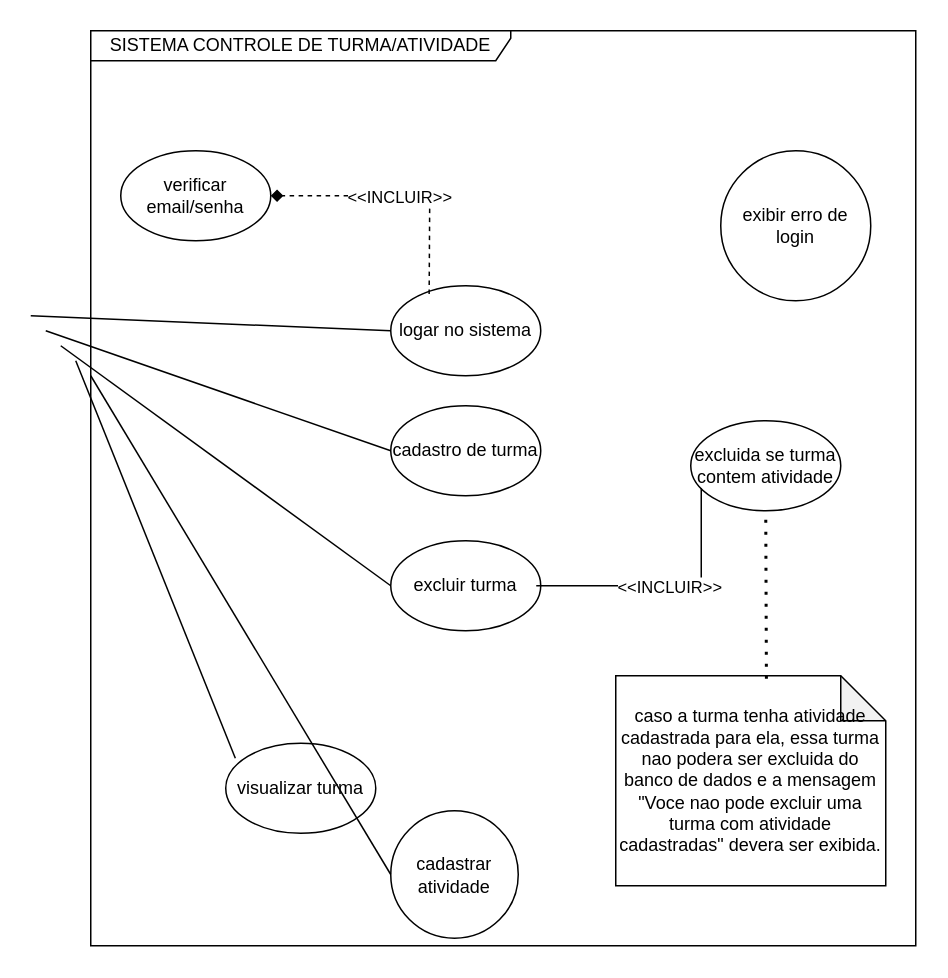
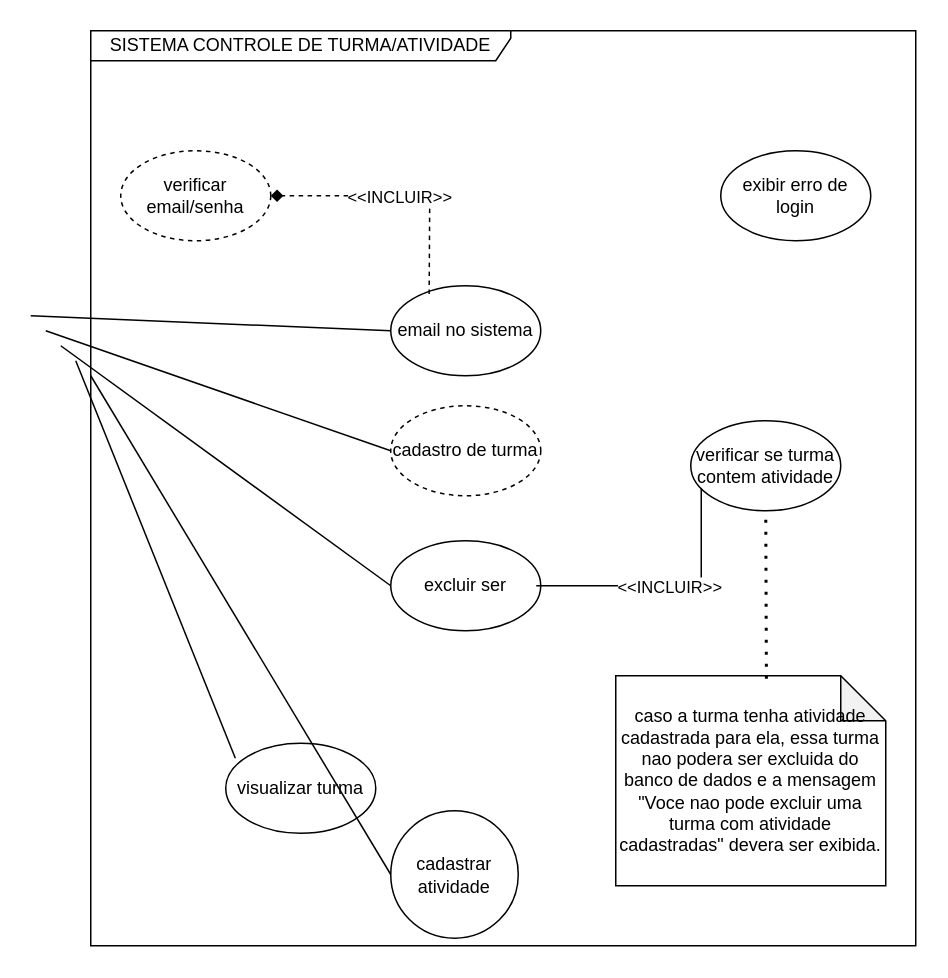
(196, 196) -> (196, 196)
(796, 226) -> (796, 196)
(466, 331) -> (466, 331)
(466, 451) -> (466, 451)
(766, 466) -> (766, 466)
(466, 586) -> (466, 586)
